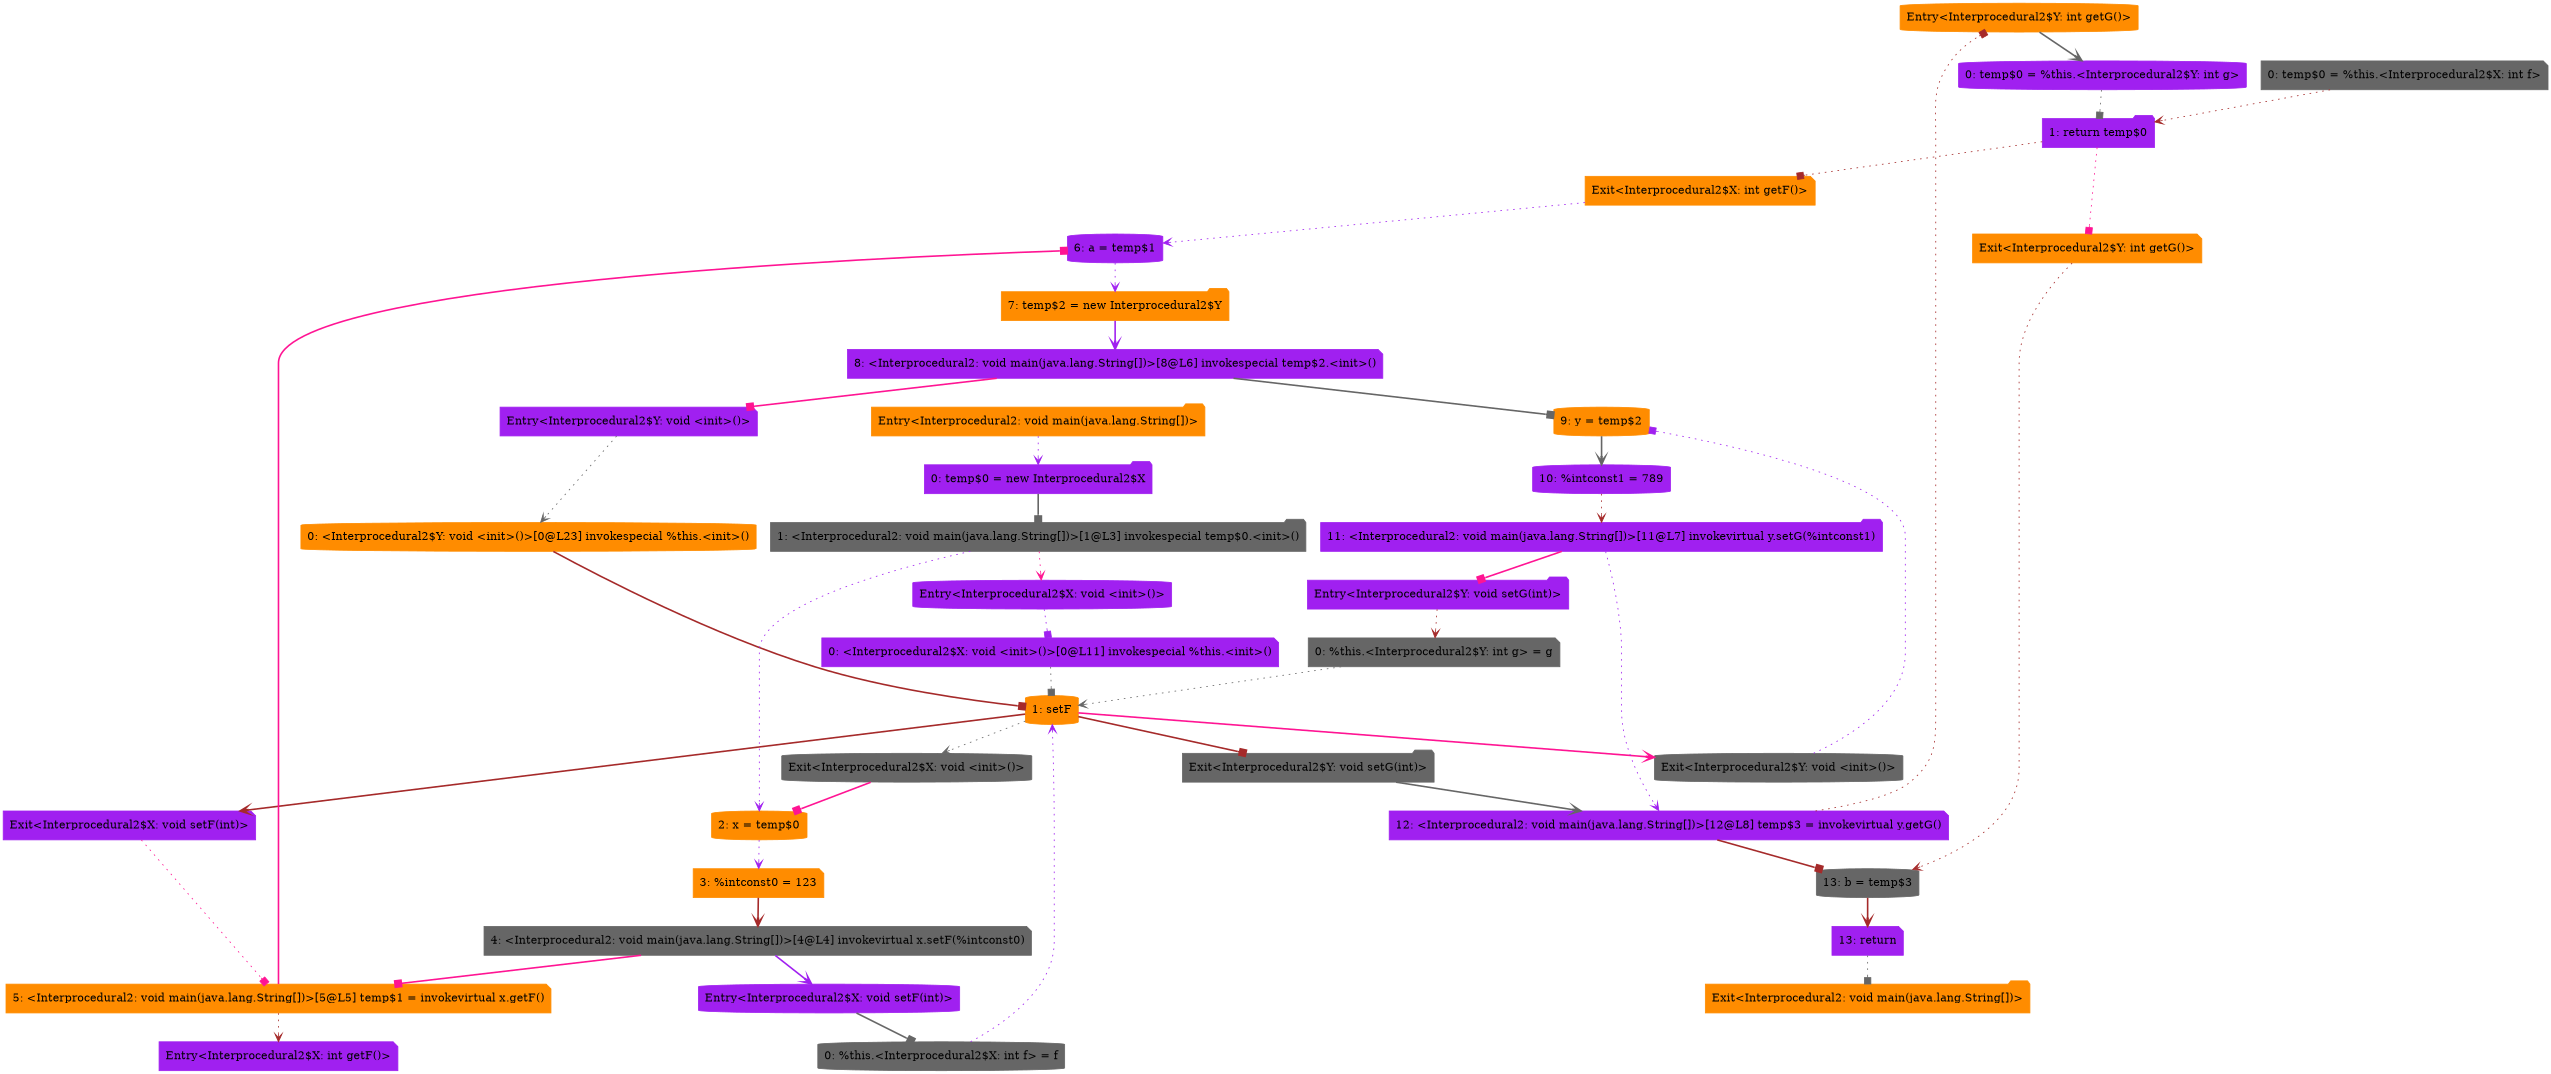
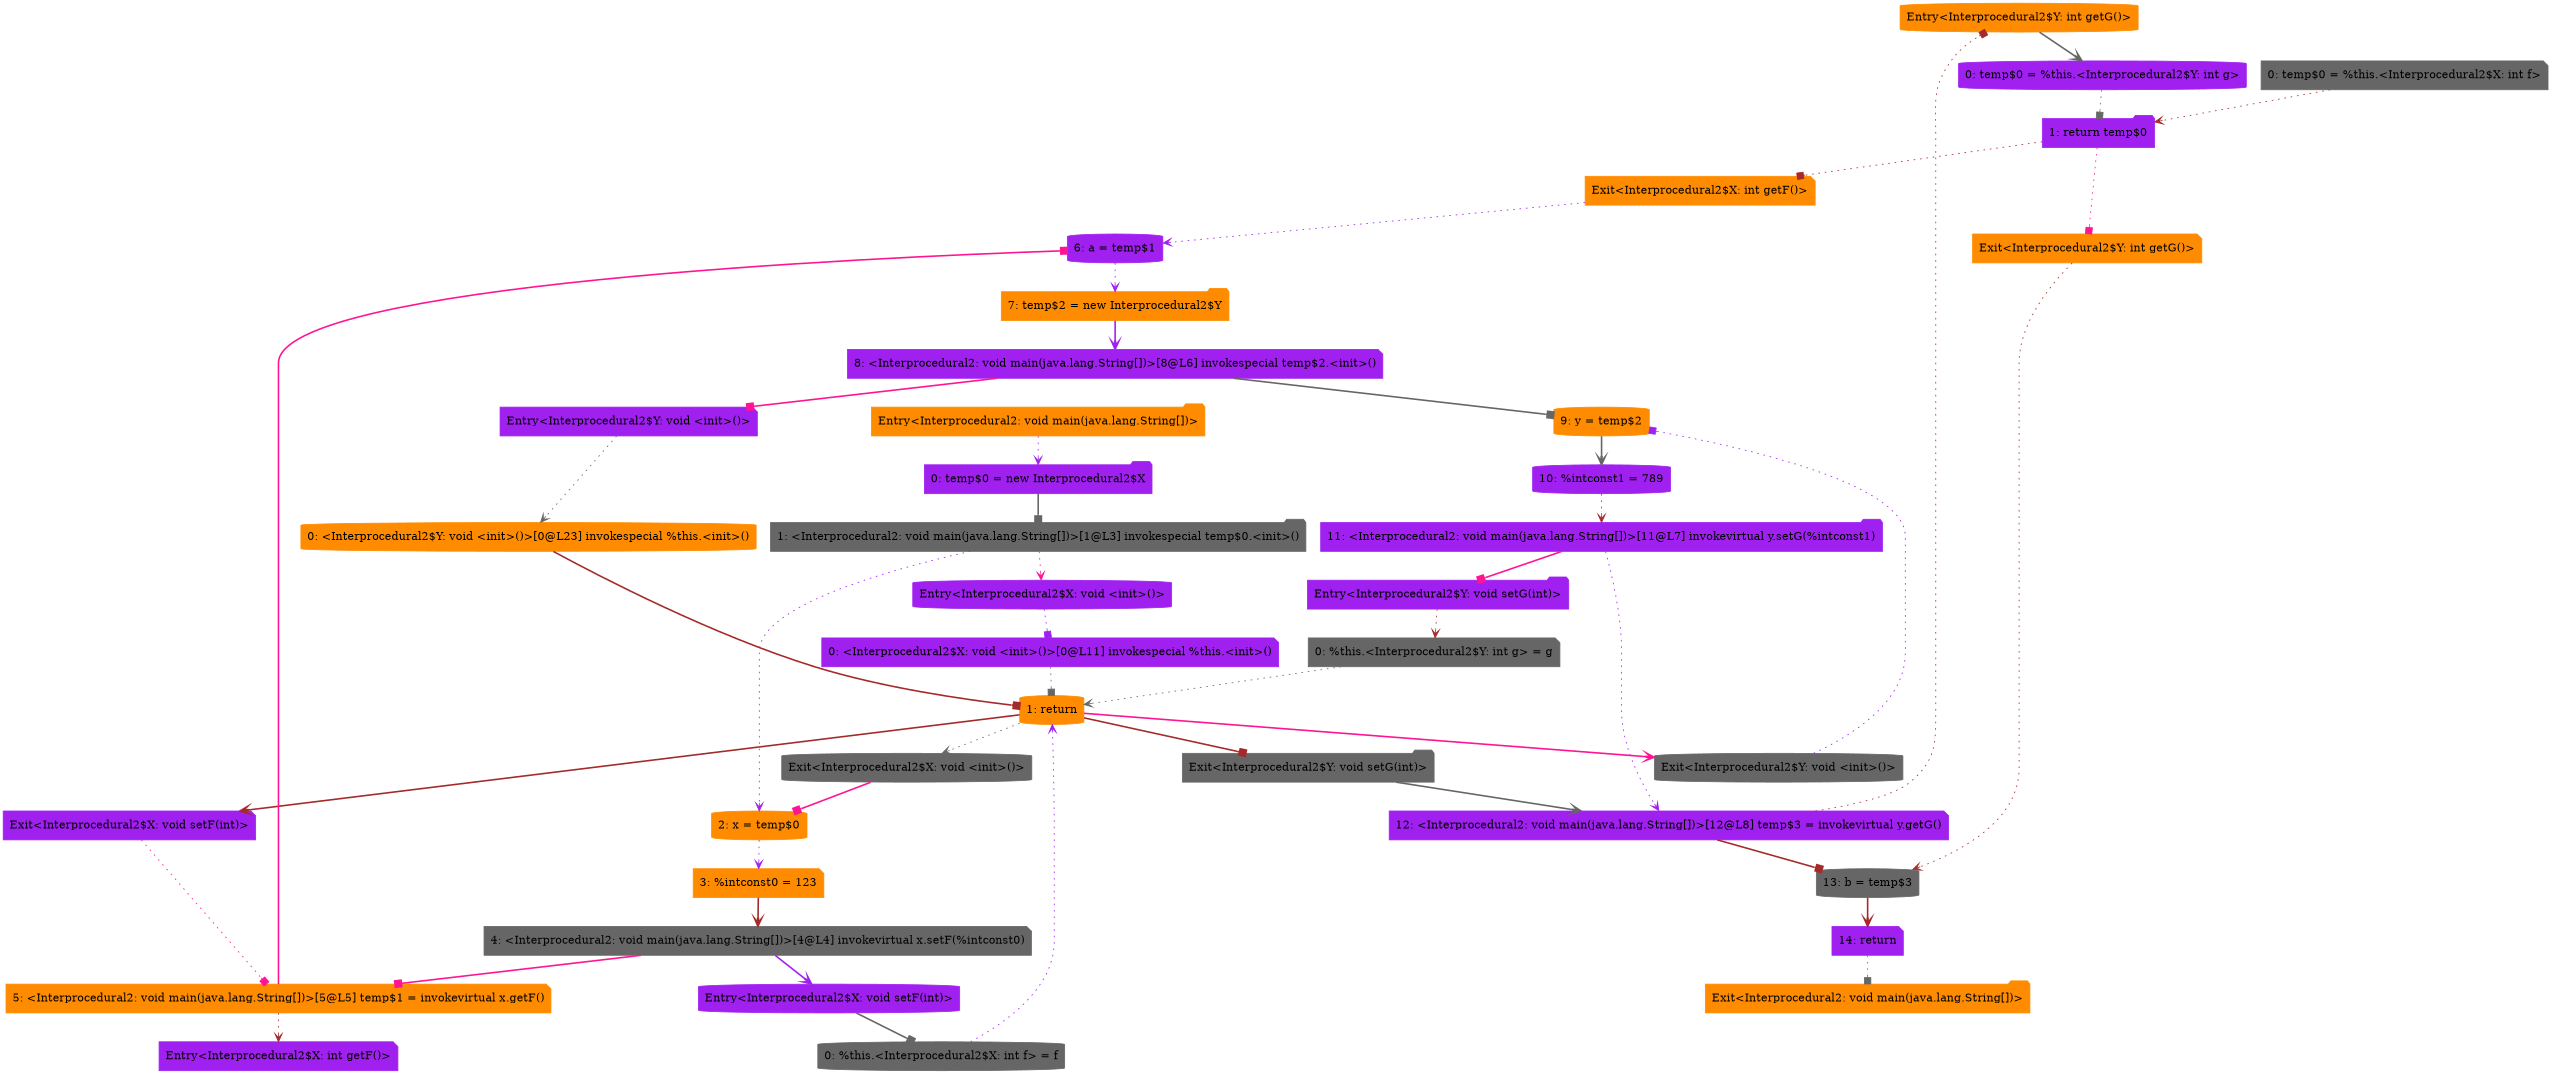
(1052, 710) -> (1052, 710)
(1868, 941) -> (1868, 941)
